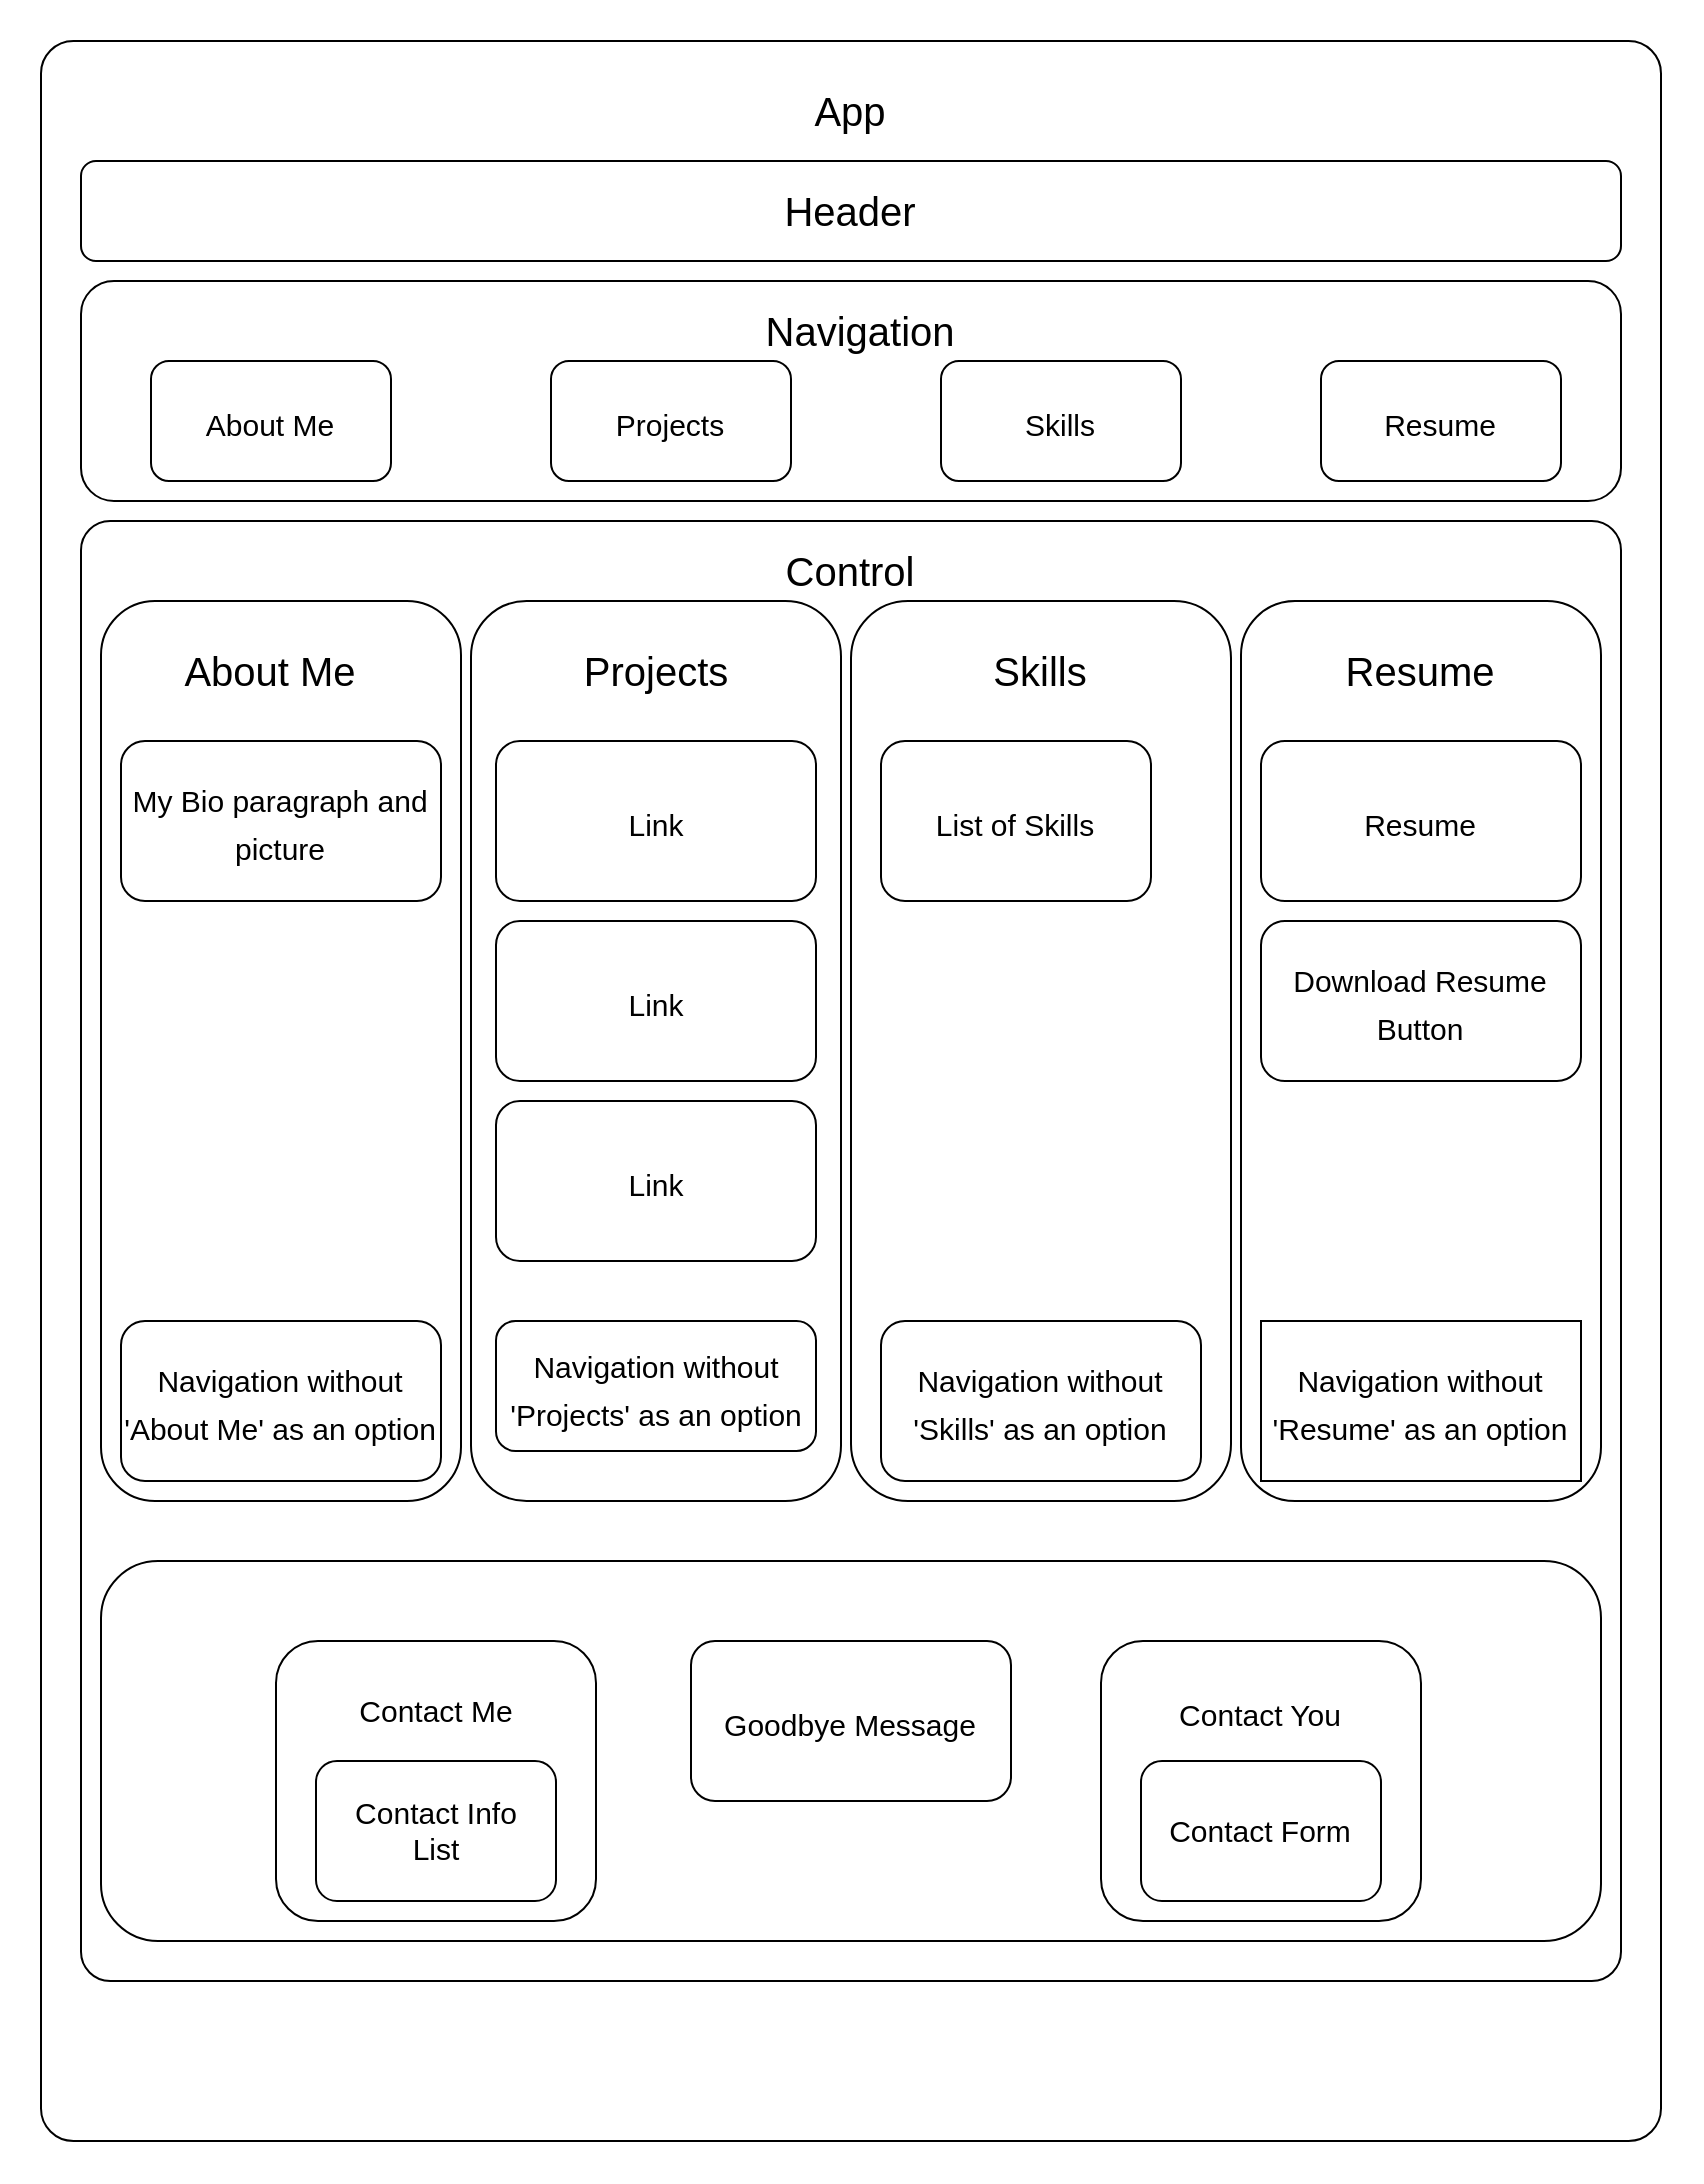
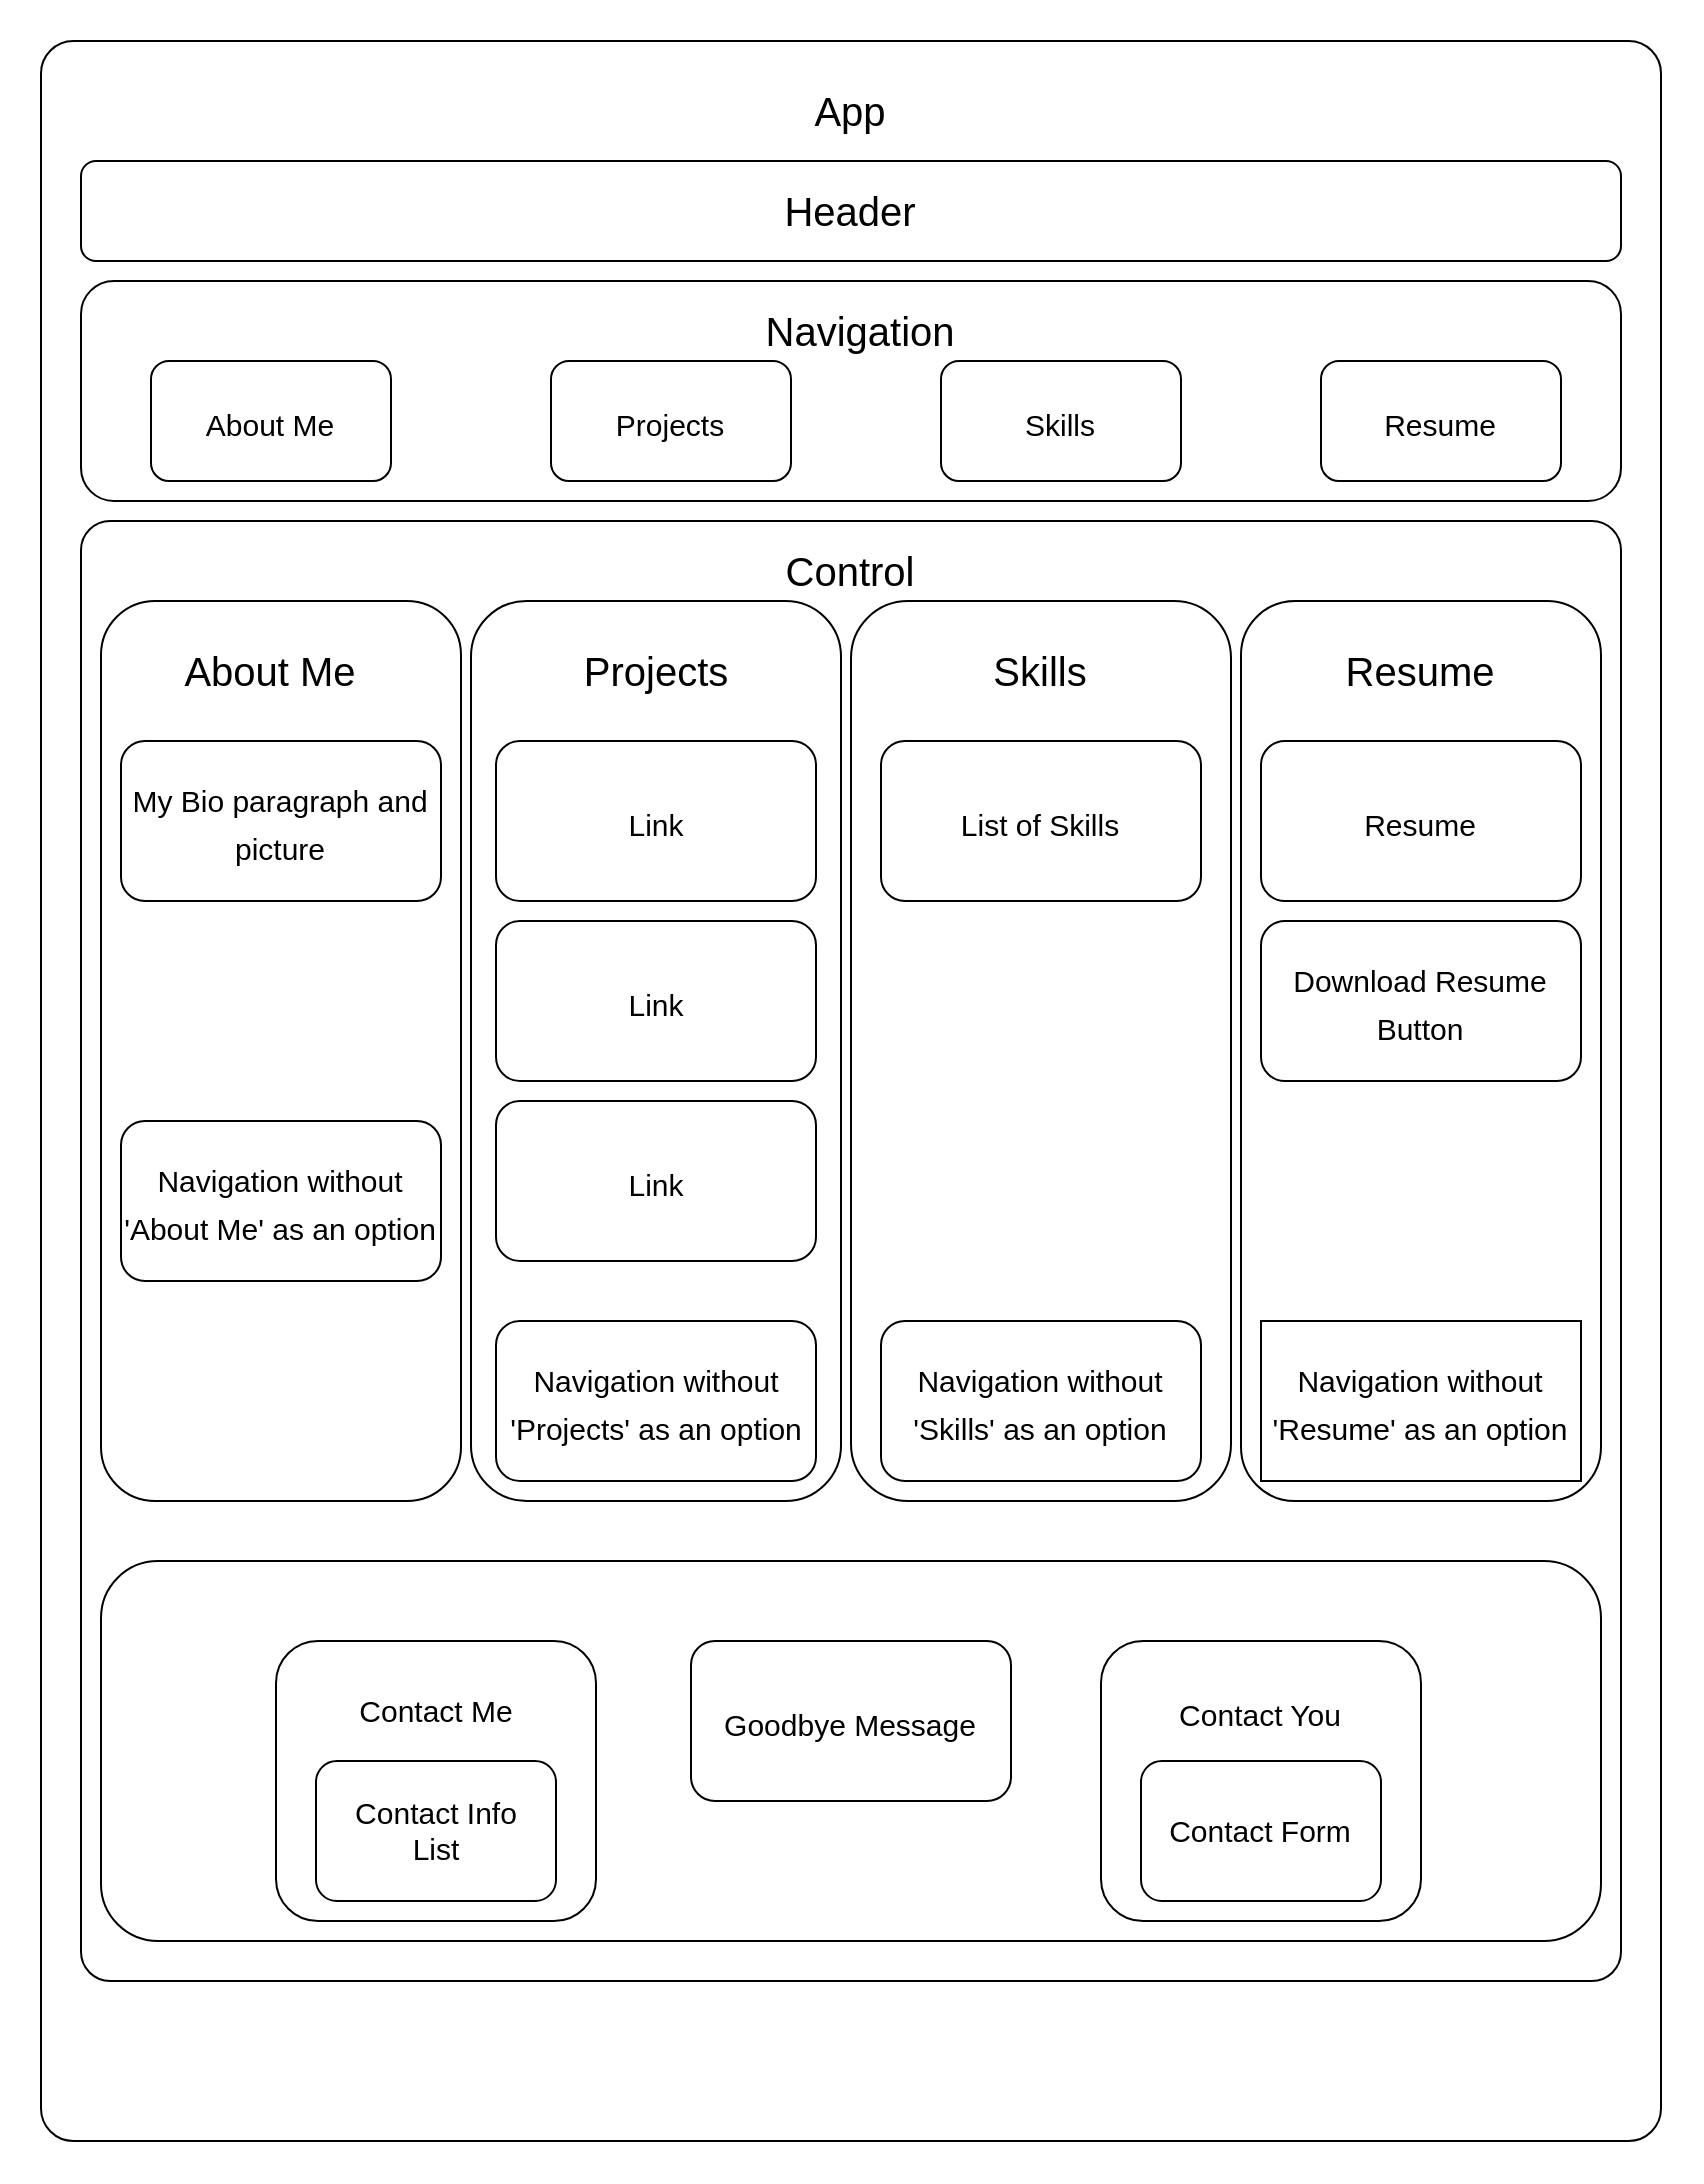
(1016, 821) -> (1041, 821)
(656, 1386) -> (656, 1401)
(281, 1401) -> (281, 1201)
